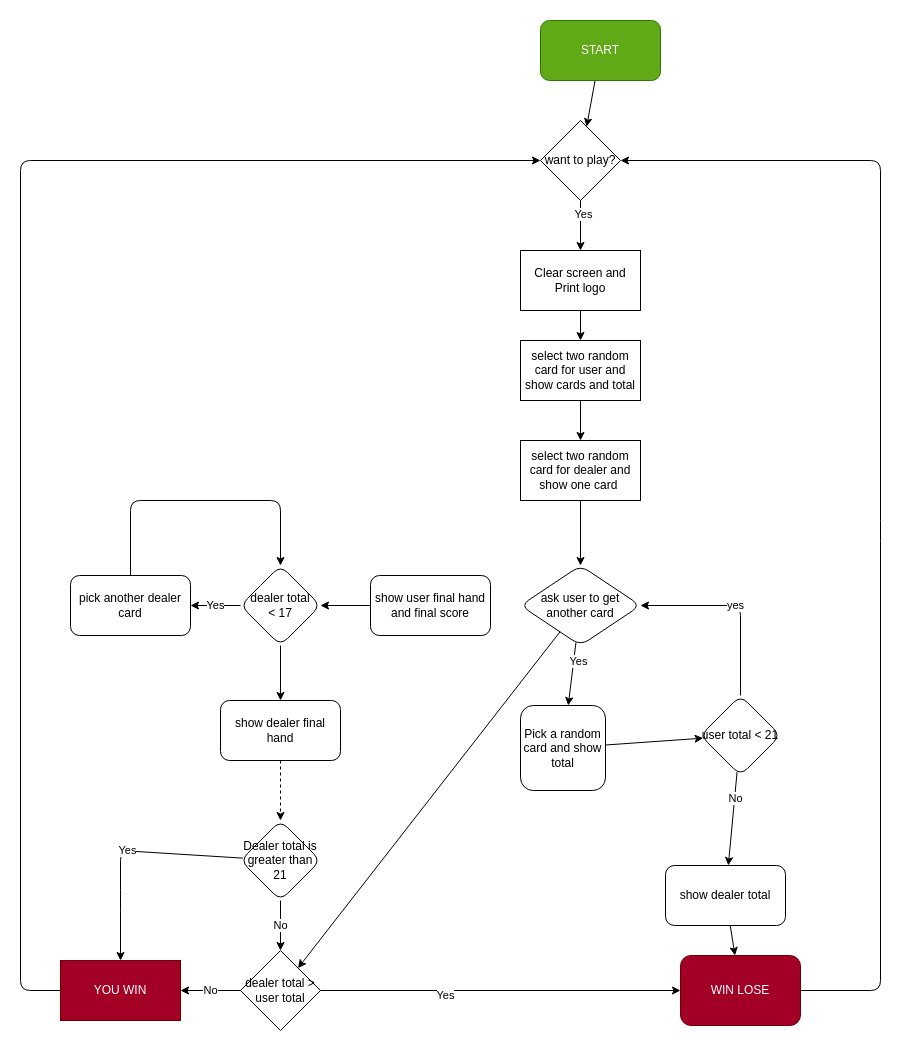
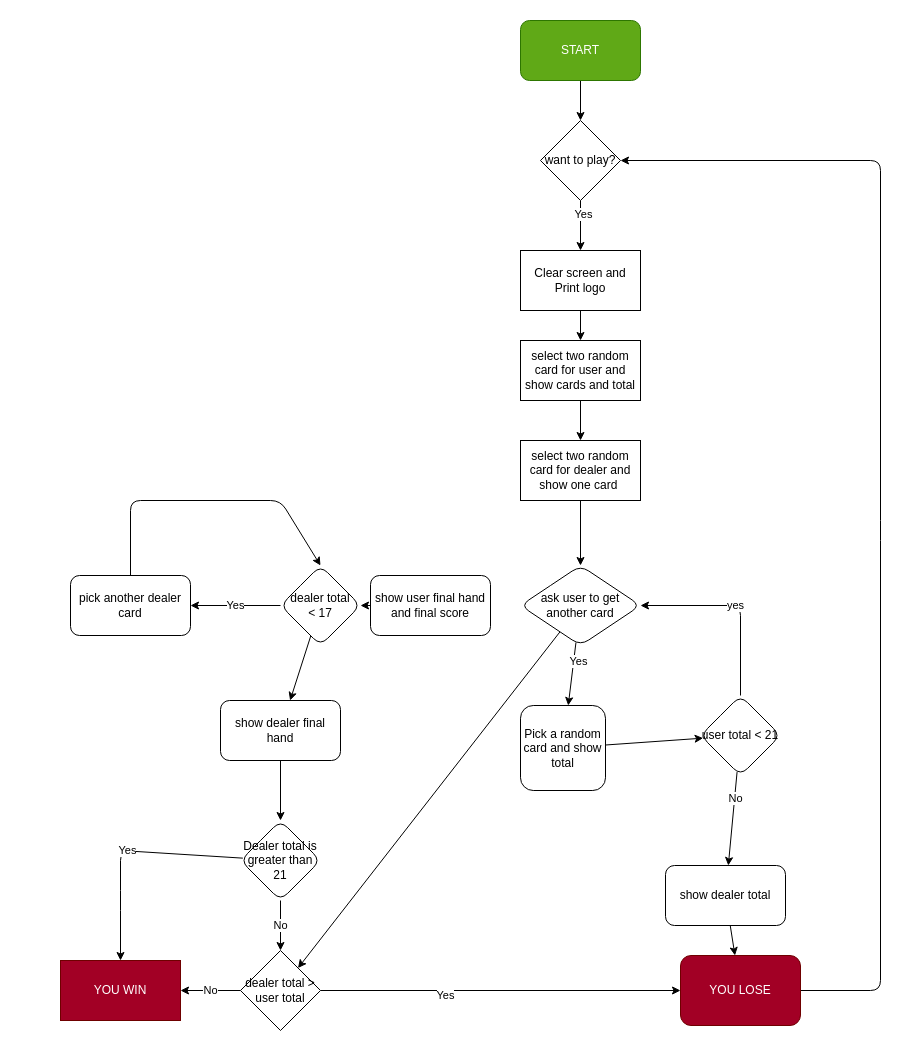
(601, 51) -> (581, 51)
(21, 340) -> none
(281, 606) -> (321, 606)
(281, 788) -> (281, 788)
(741, 991) -> (741, 991)
